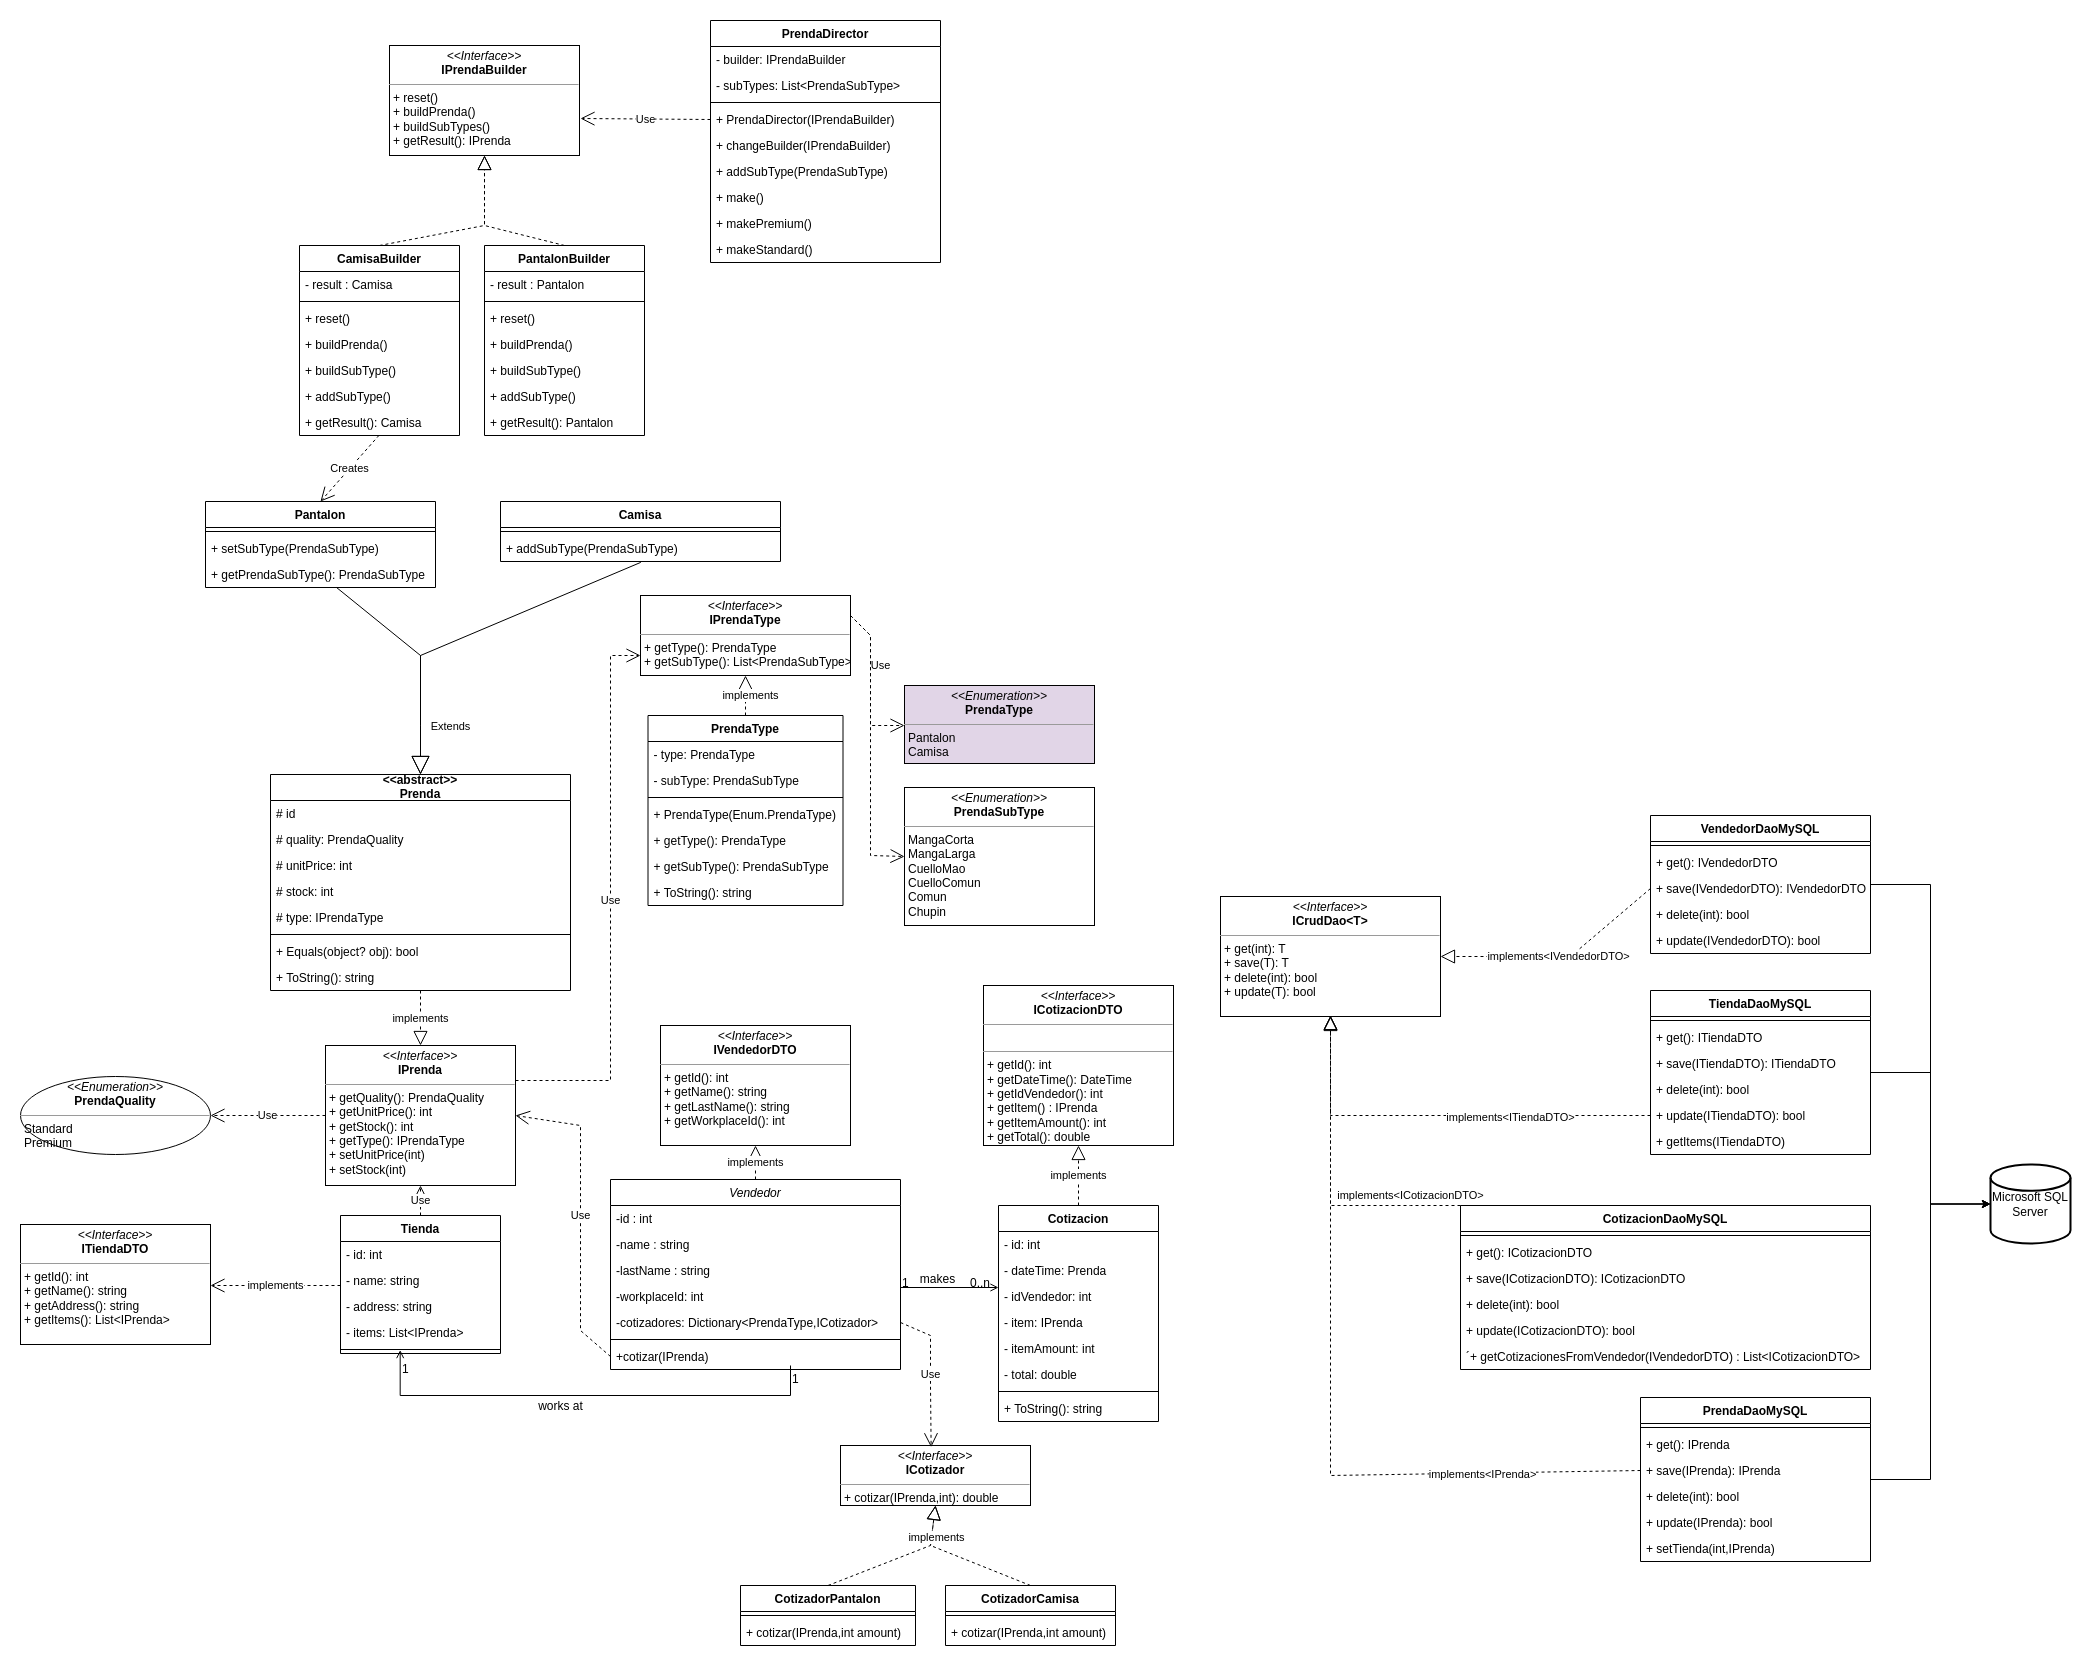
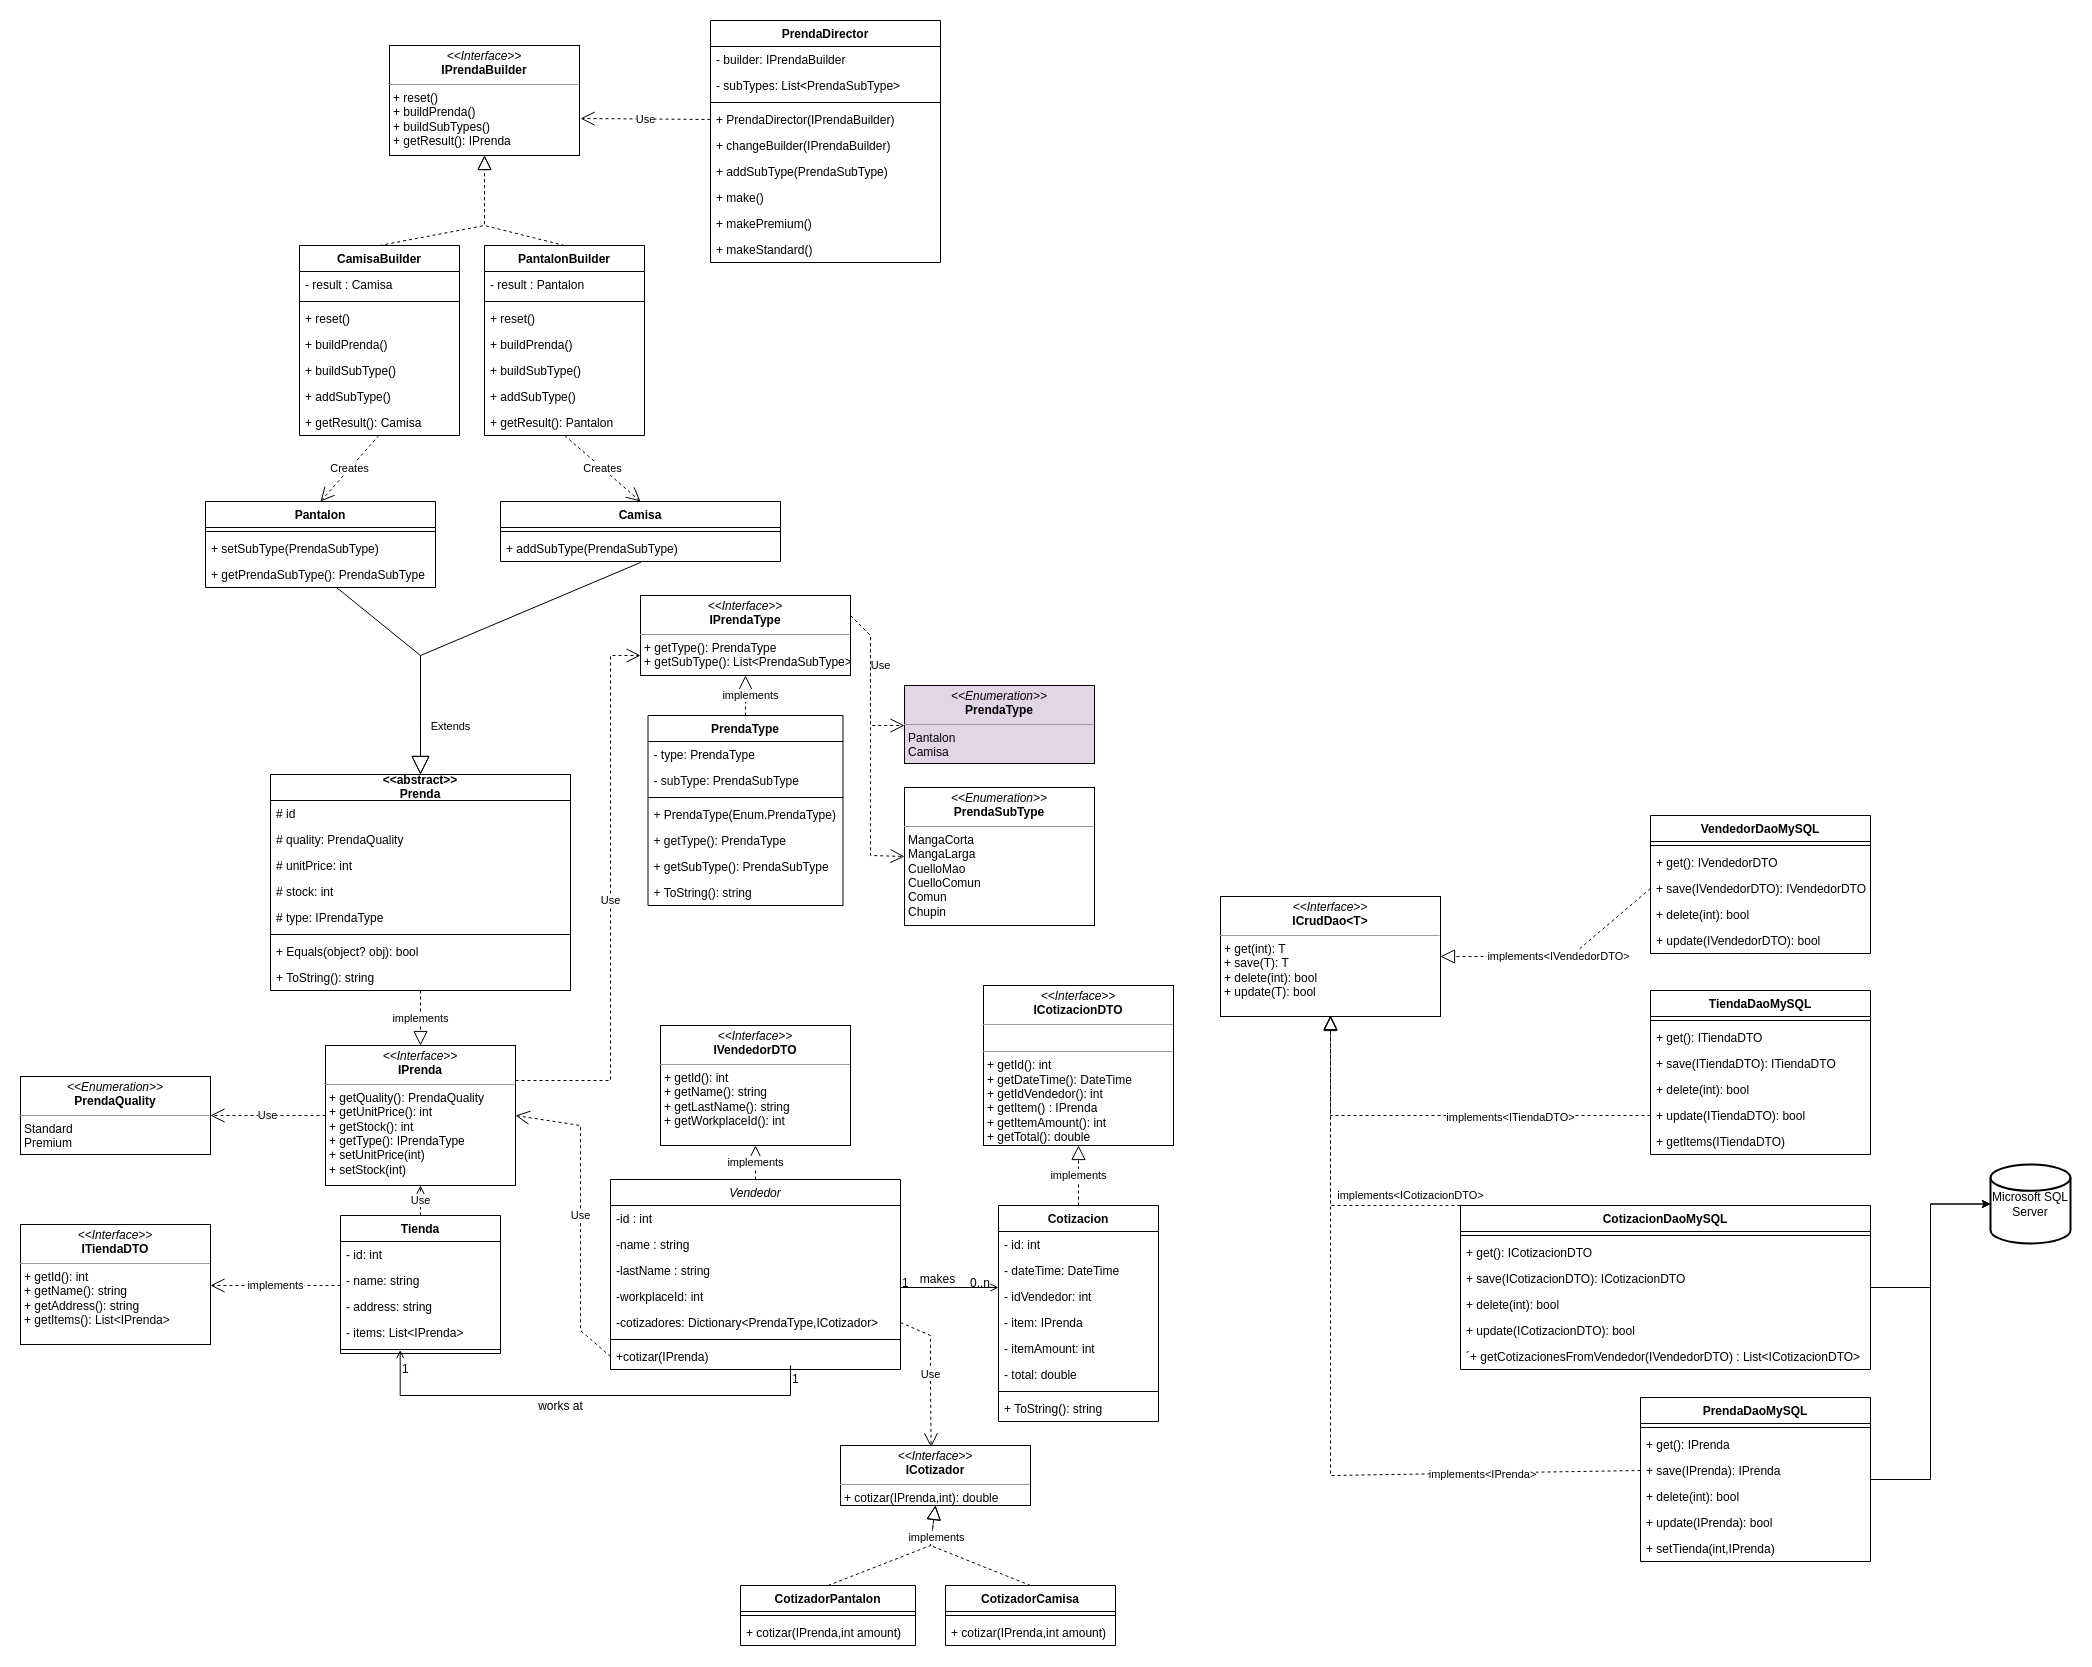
none -> (602, 468)
(1931, 948) -> none
(1900, 1073) -> none
(116, 1116) -> (116, 1116)
(1058, 1271) -> (1063, 1271)
none -> (1900, 1288)
